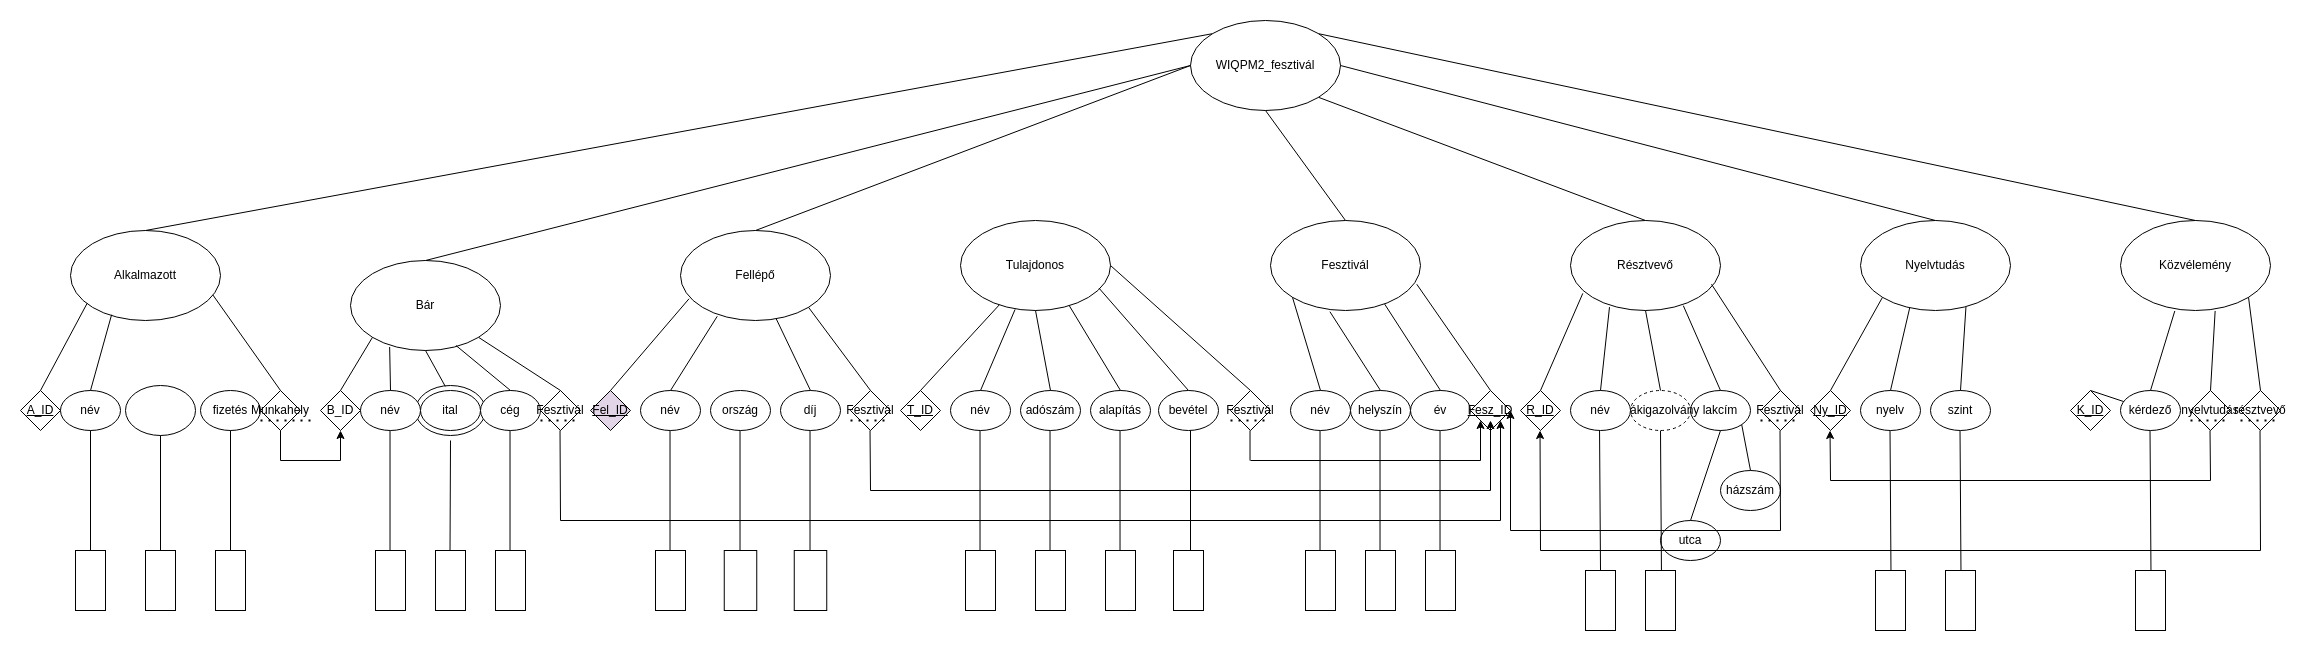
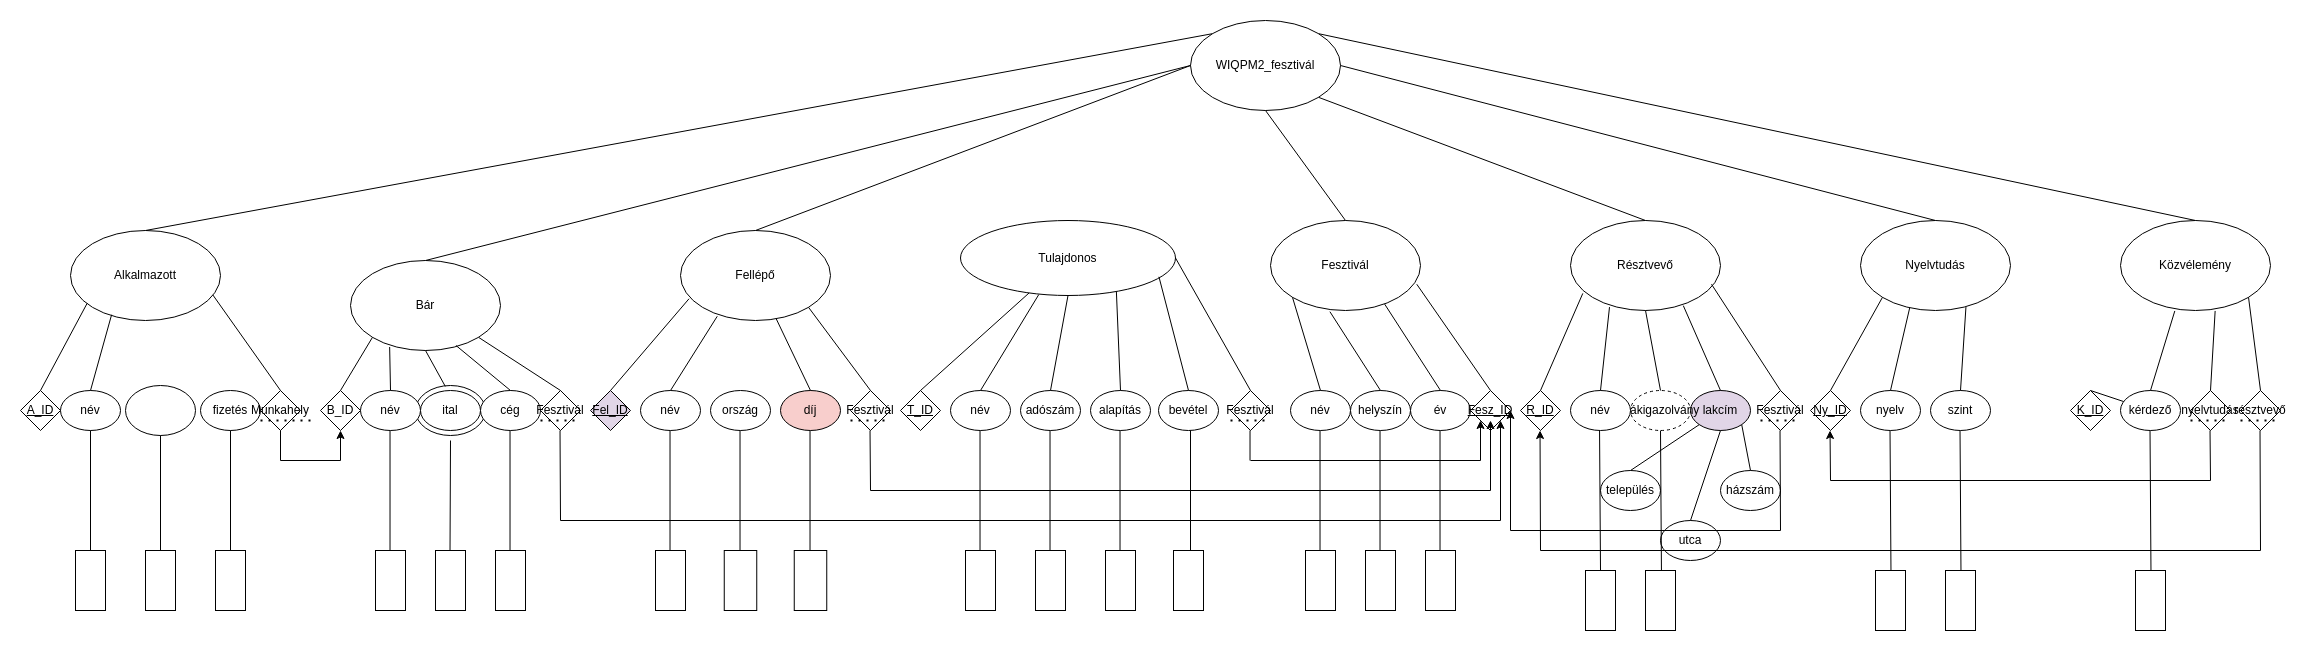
(1036, 266) -> (1068, 258)
(811, 411) -> (811, 411)
(1721, 411) -> (1721, 411)
none -> (1665, 448)
none -> (1631, 491)
